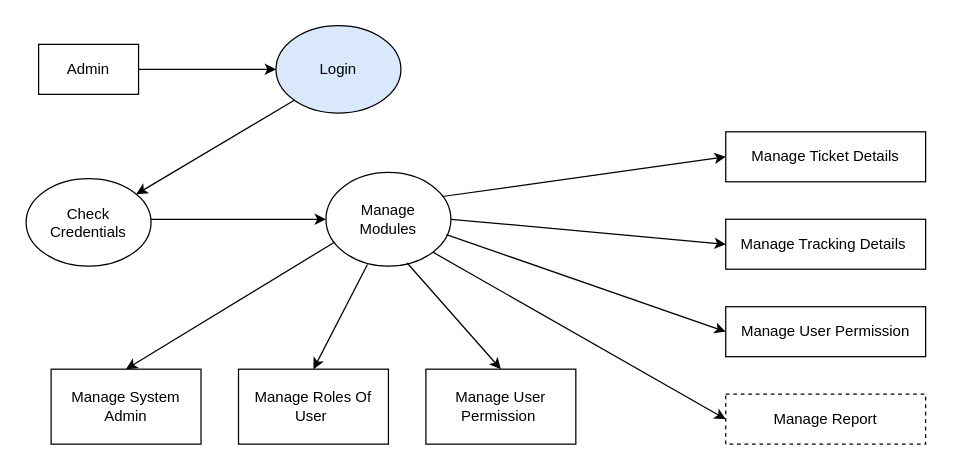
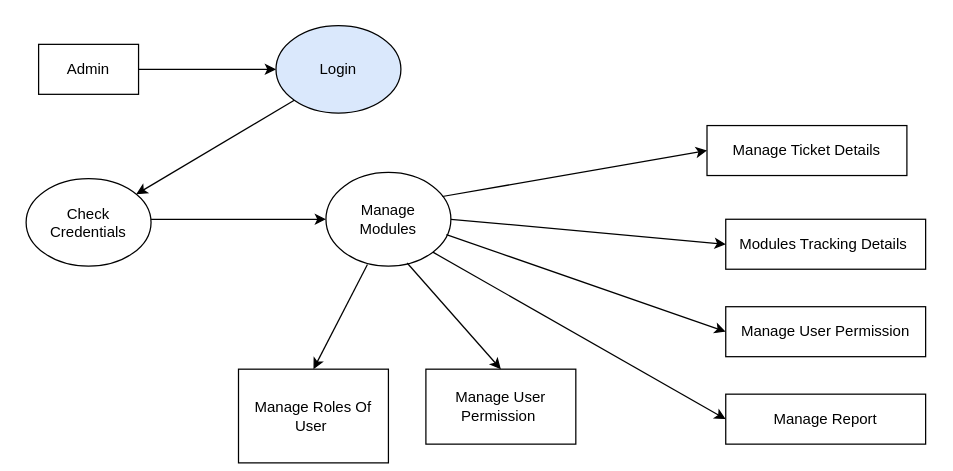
(826, 157) -> (807, 151)
(826, 244) -> (826, 244)
(233, 304) -> none
(126, 407) -> none
(313, 407) -> (313, 416)
(826, 419) -> (826, 419)
